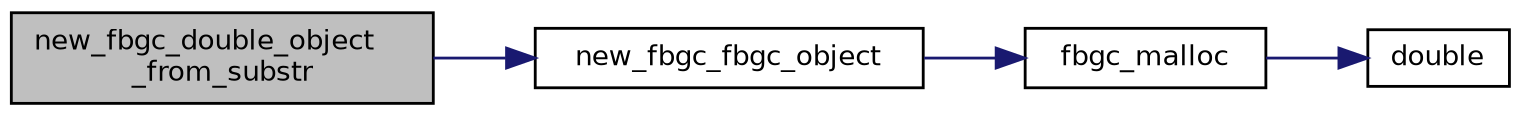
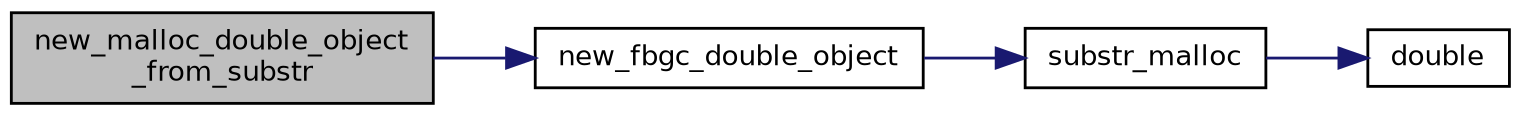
(222, 58) -> (222, 58)
(729, 58) -> (729, 58)
(1146, 58) -> (1146, 58)
